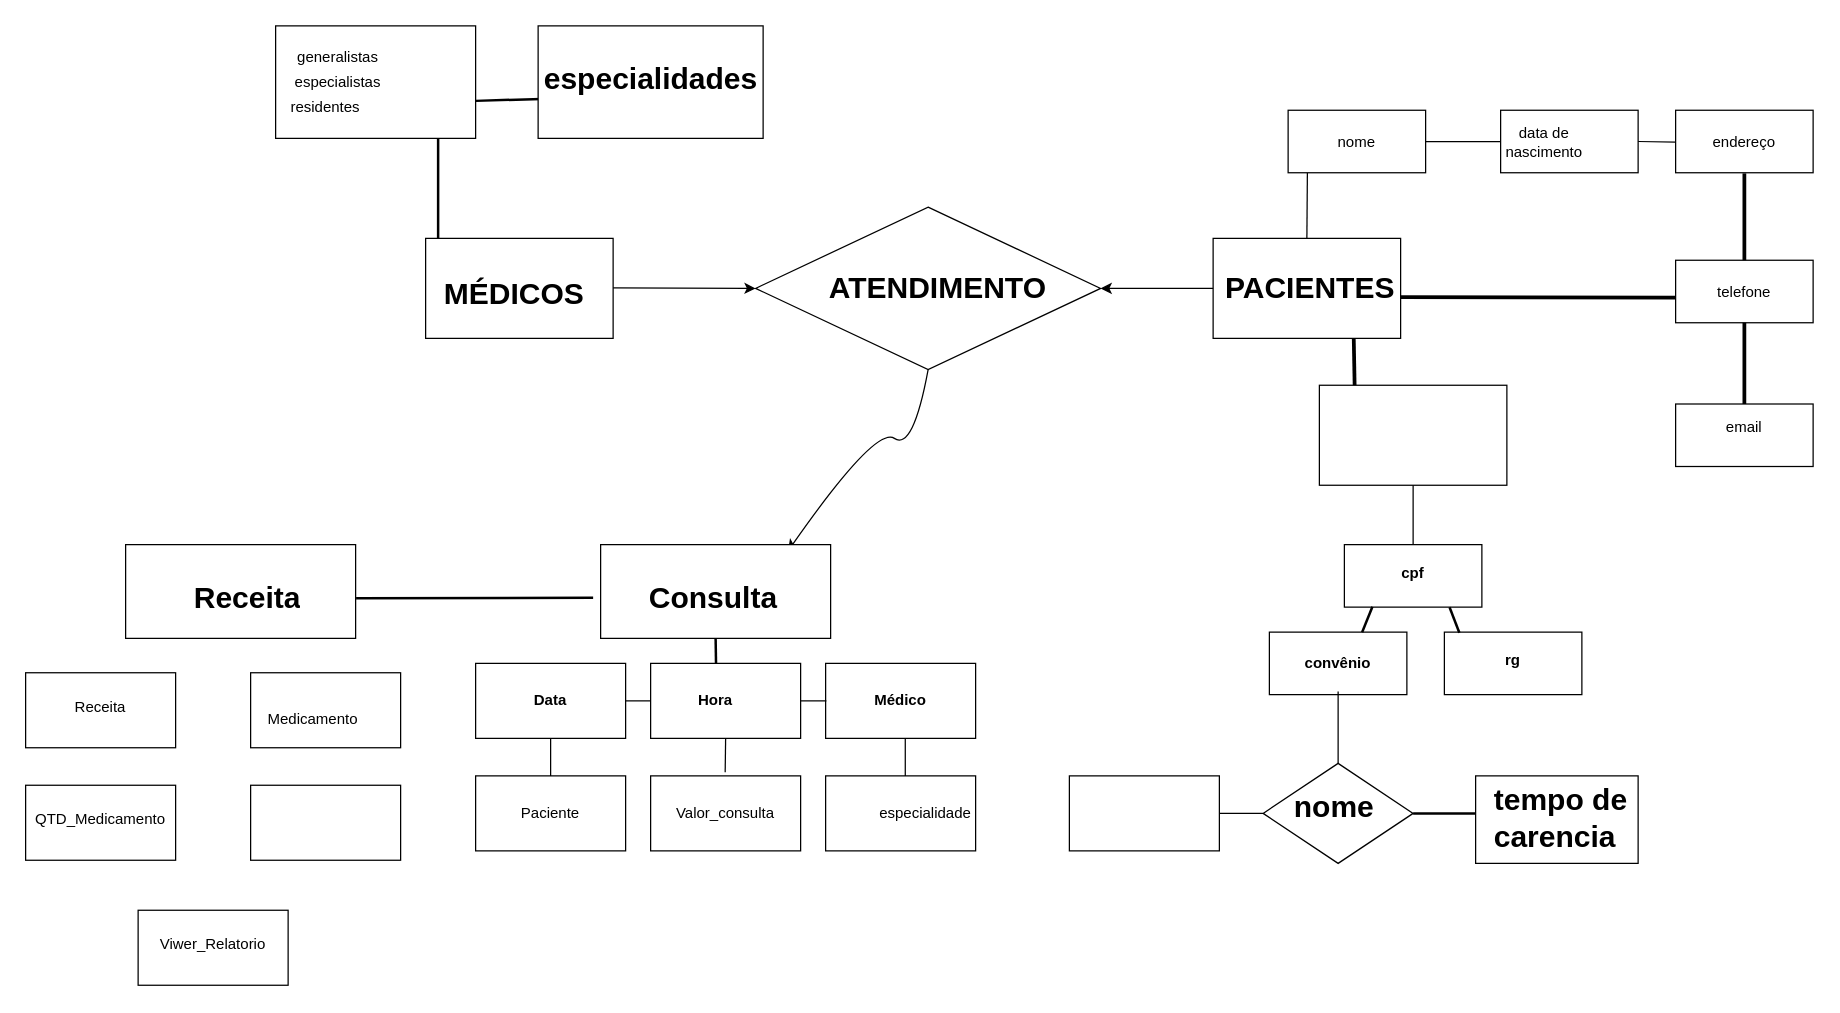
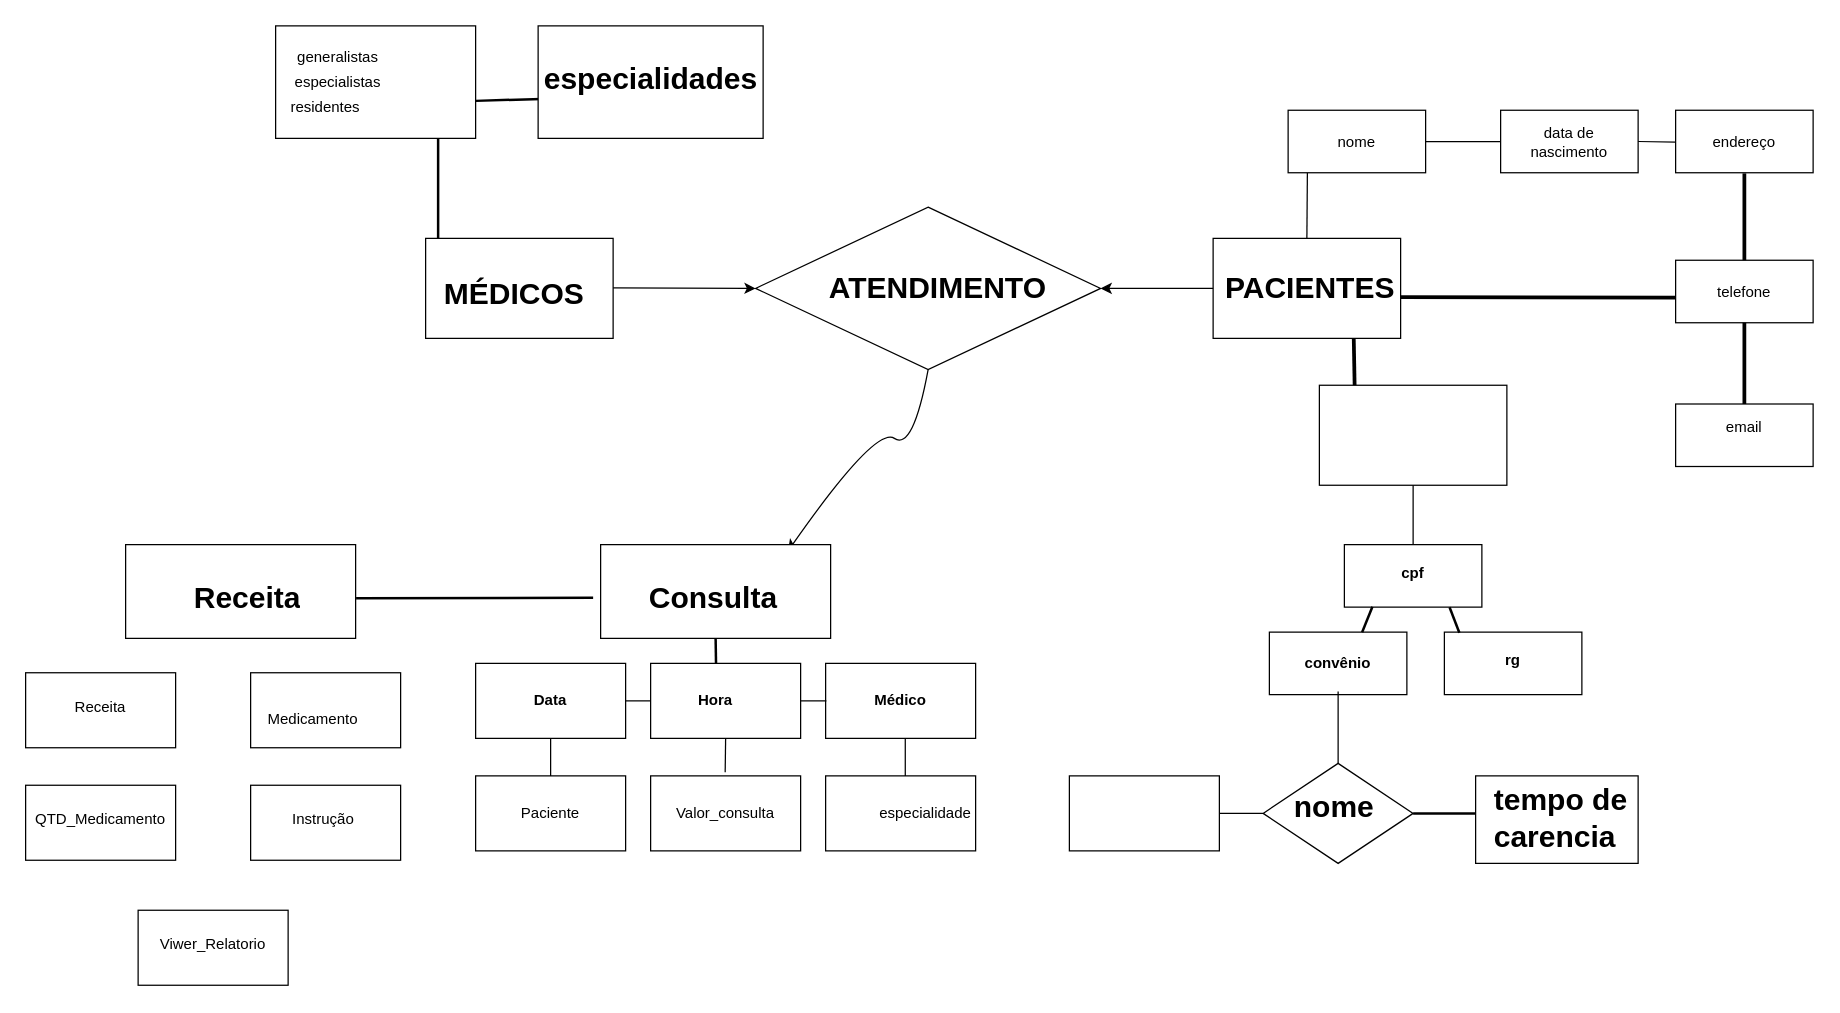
(1544, 141) -> (1569, 141)
none -> (326, 819)
